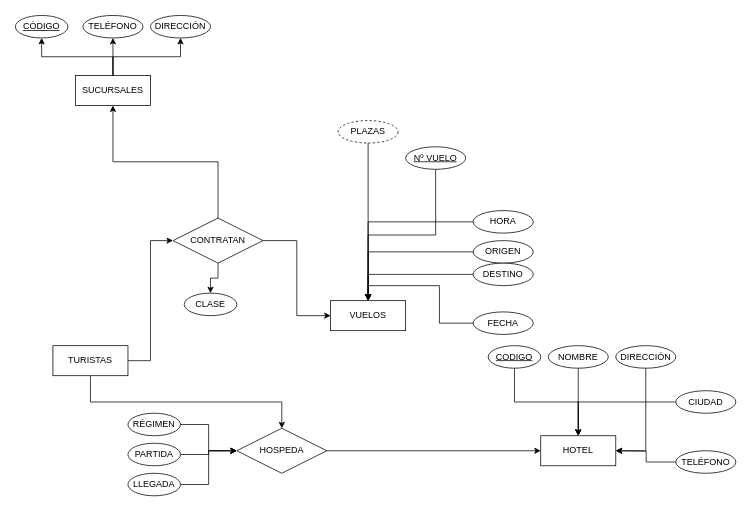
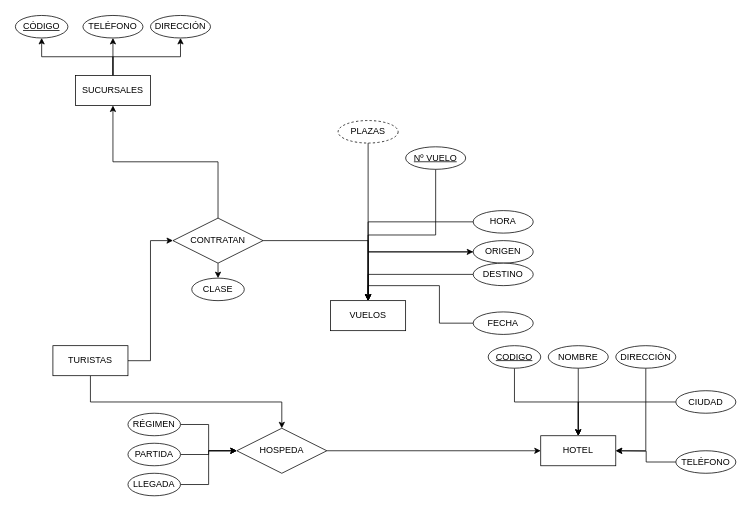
(297, 290) -> (329, 240)
(210, 304) -> (218, 289)
